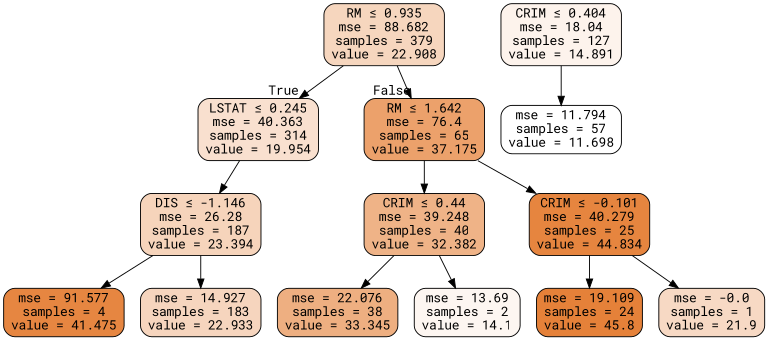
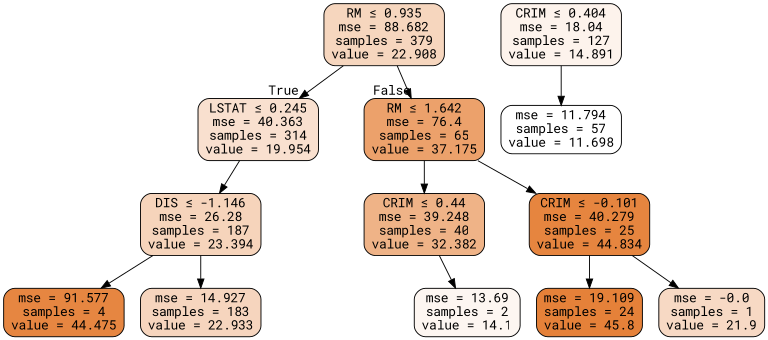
(338, 313) -> none
(64, 326) -> (64, 326)
